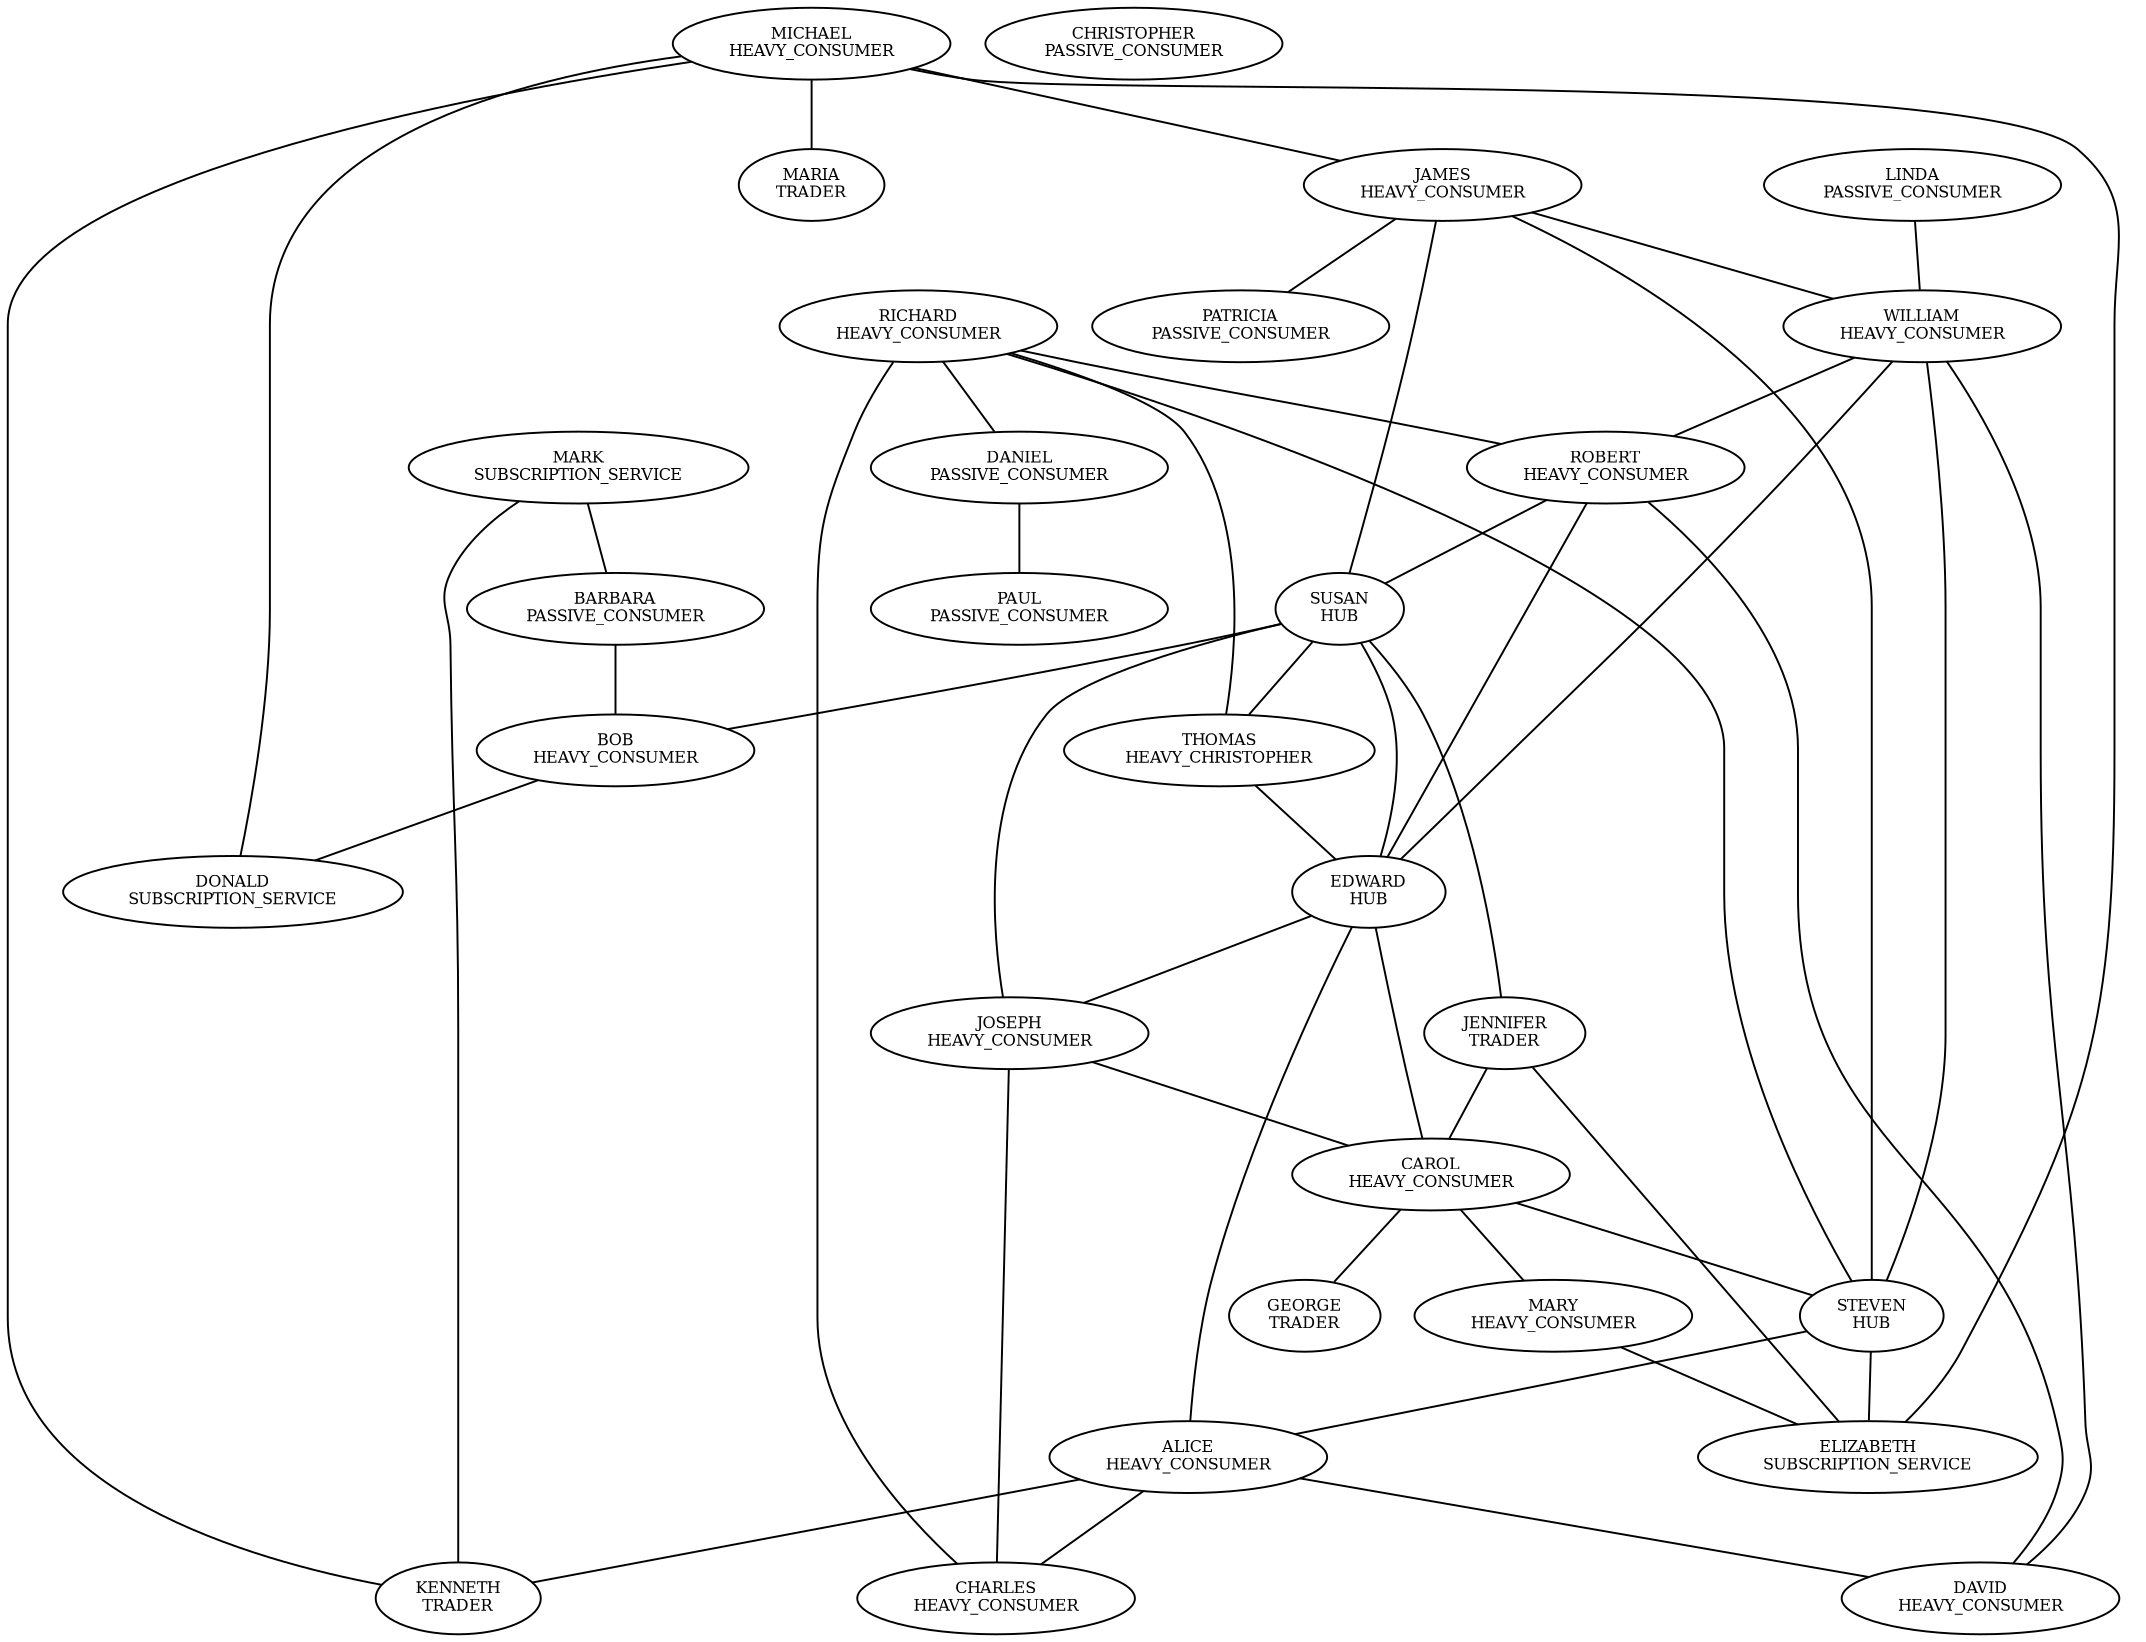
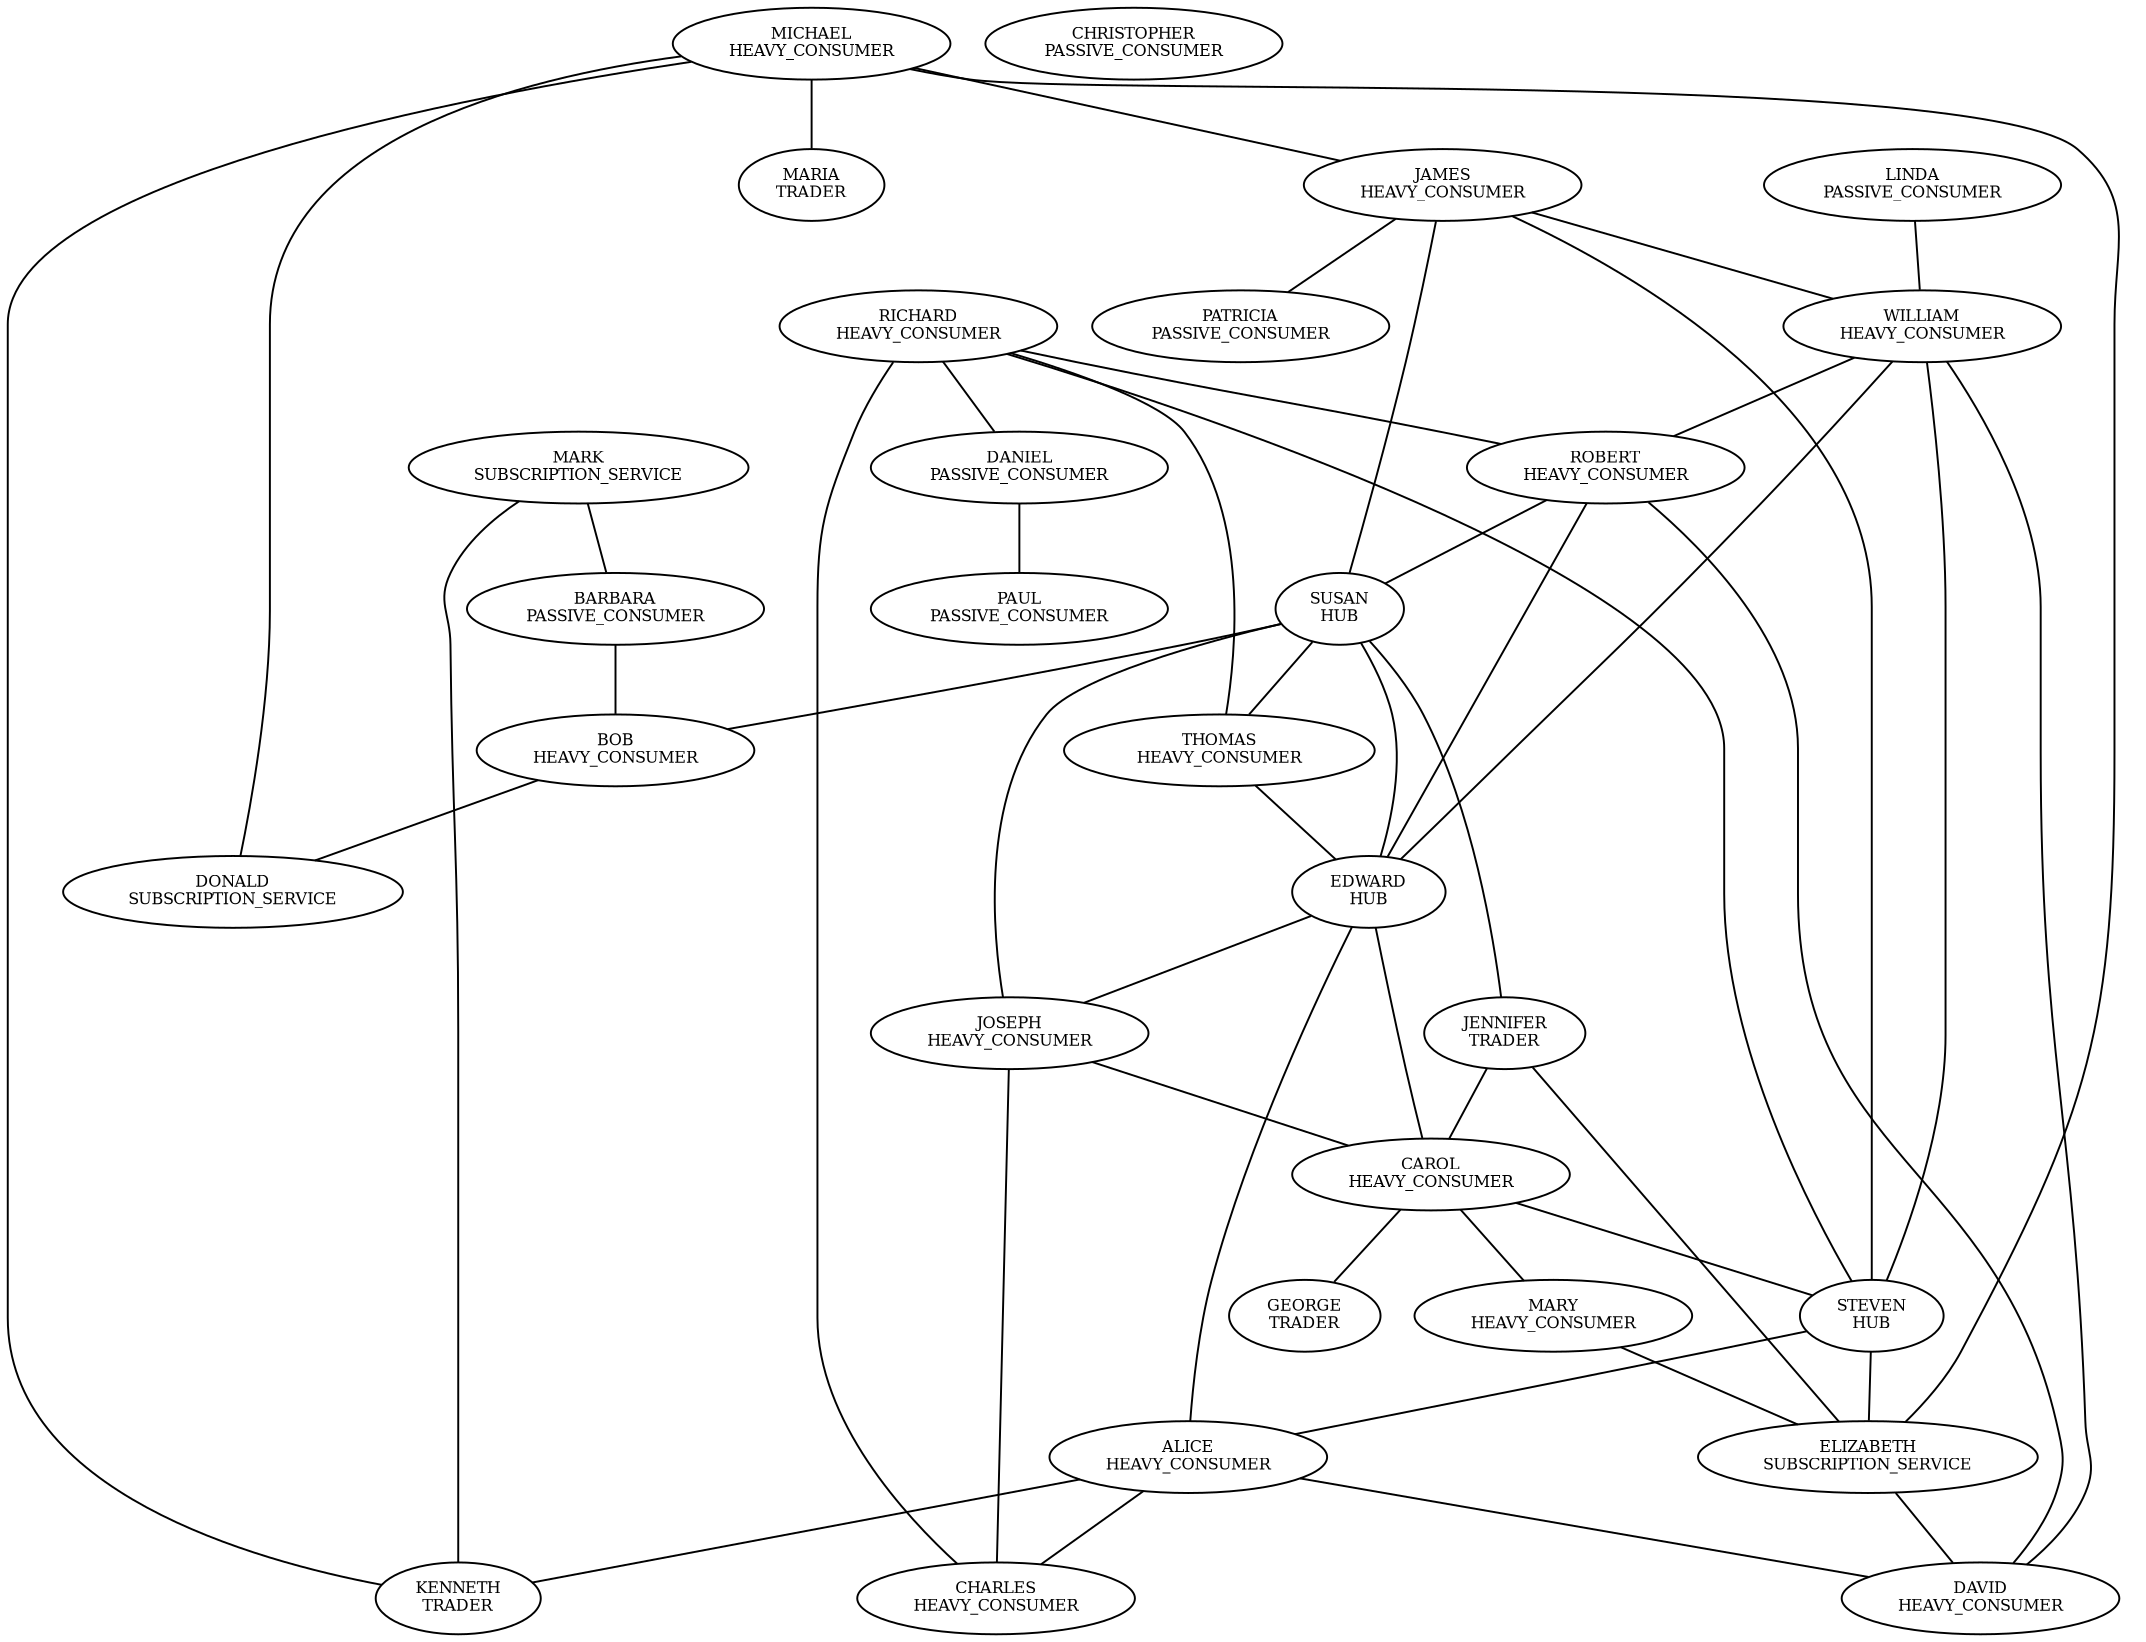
(1219, 750) -> (1219, 750)
none -> (1924, 1528)
